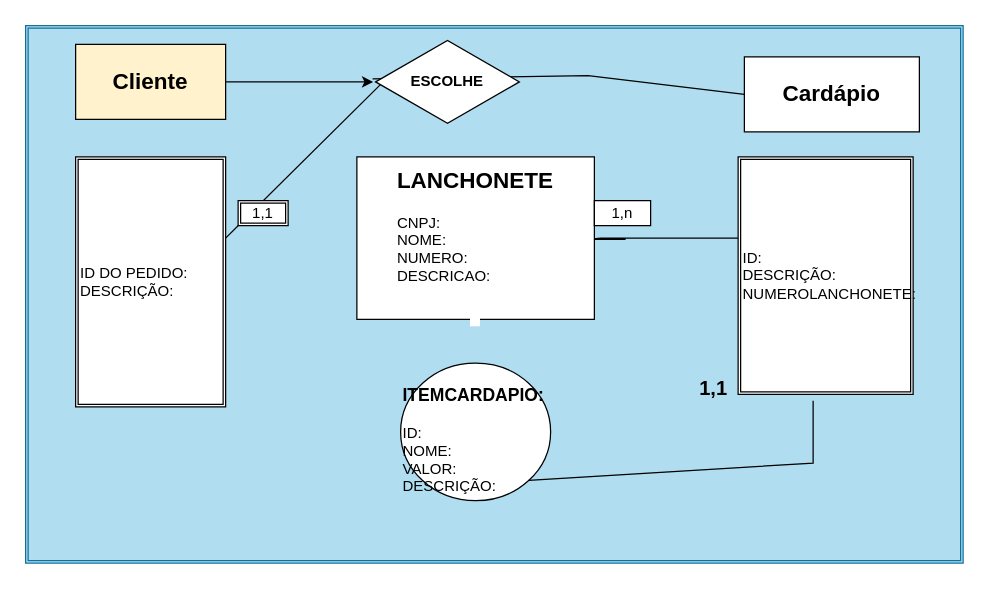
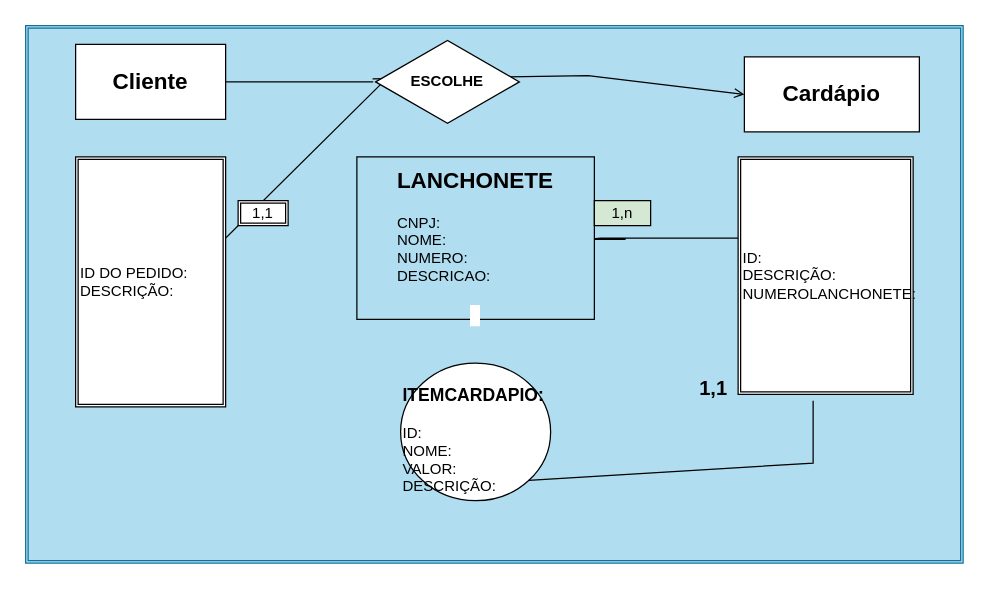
(151, 82) -> (151, 82)
(363, 82) -> (366, 82)
(739, 94) -> (739, 94)
(623, 213) -> (623, 213)
(476, 238) -> (476, 238)
